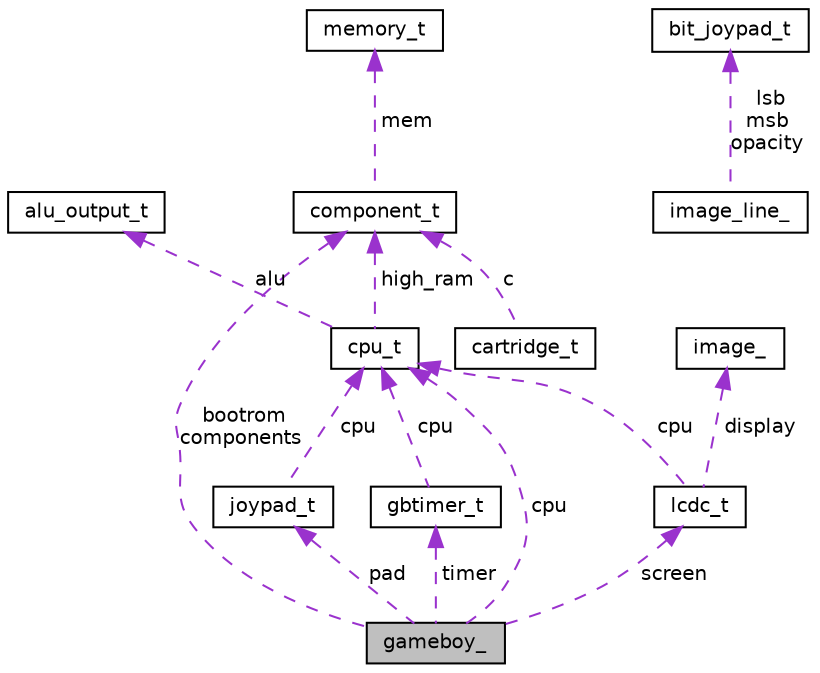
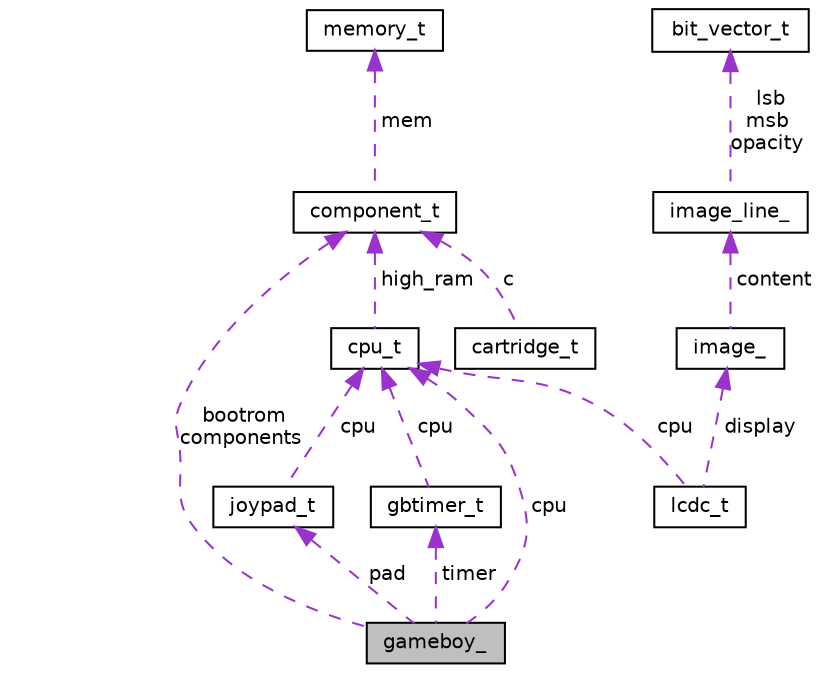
(730, 30) -> (730, 30)
(86, 212) -> none
none -> (730, 291)
(591, 592) -> none
